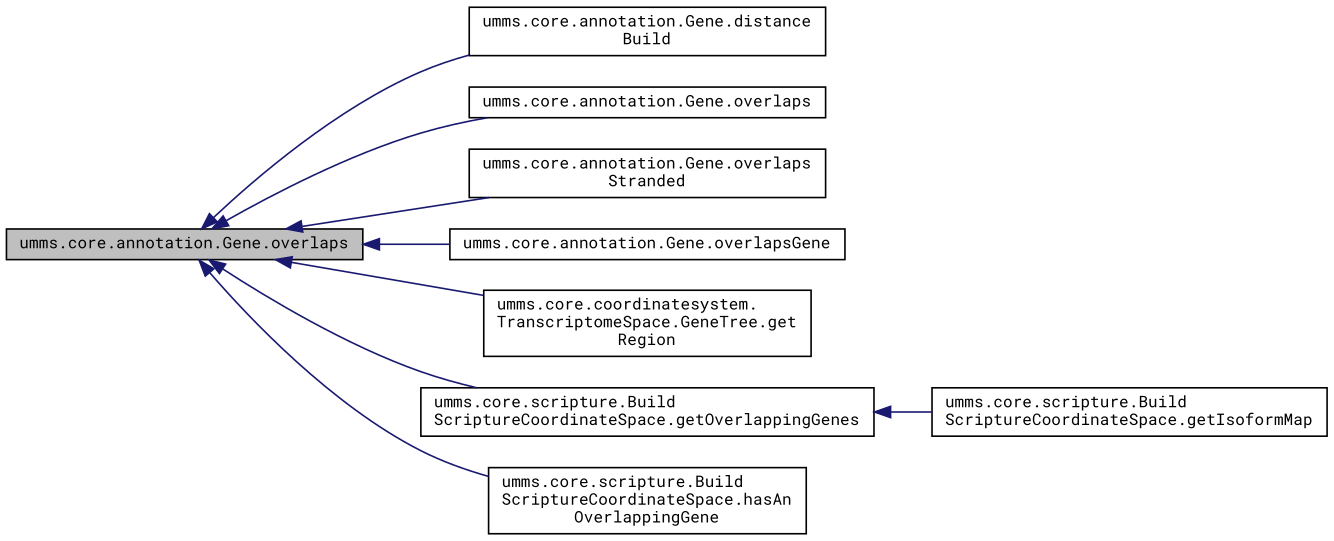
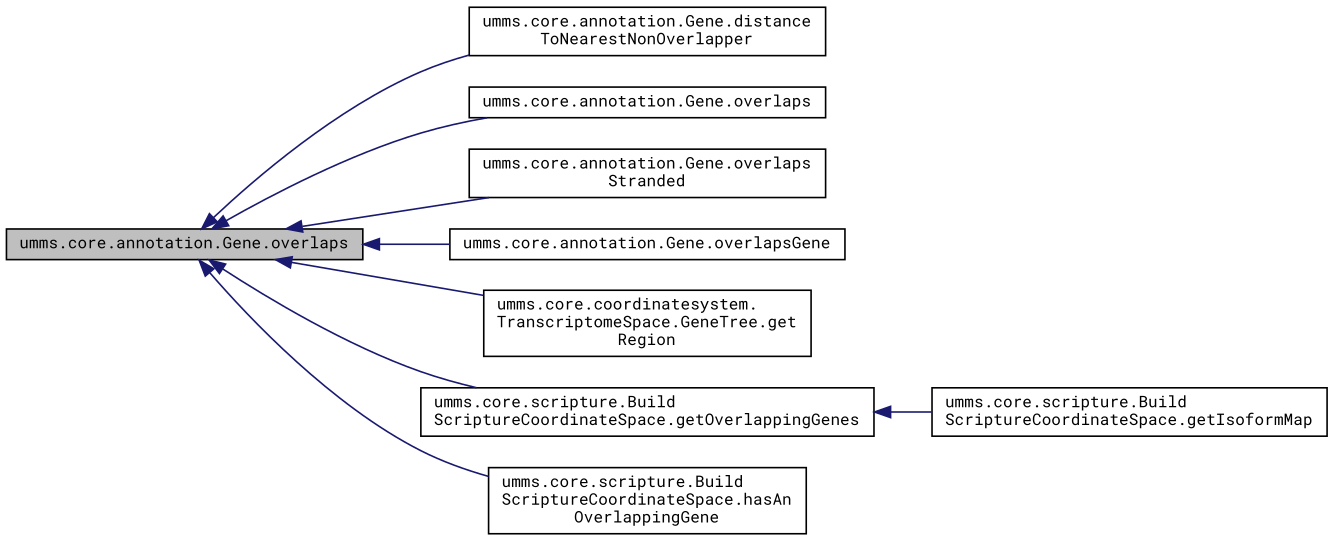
(647, 31) -> (647, 31)
